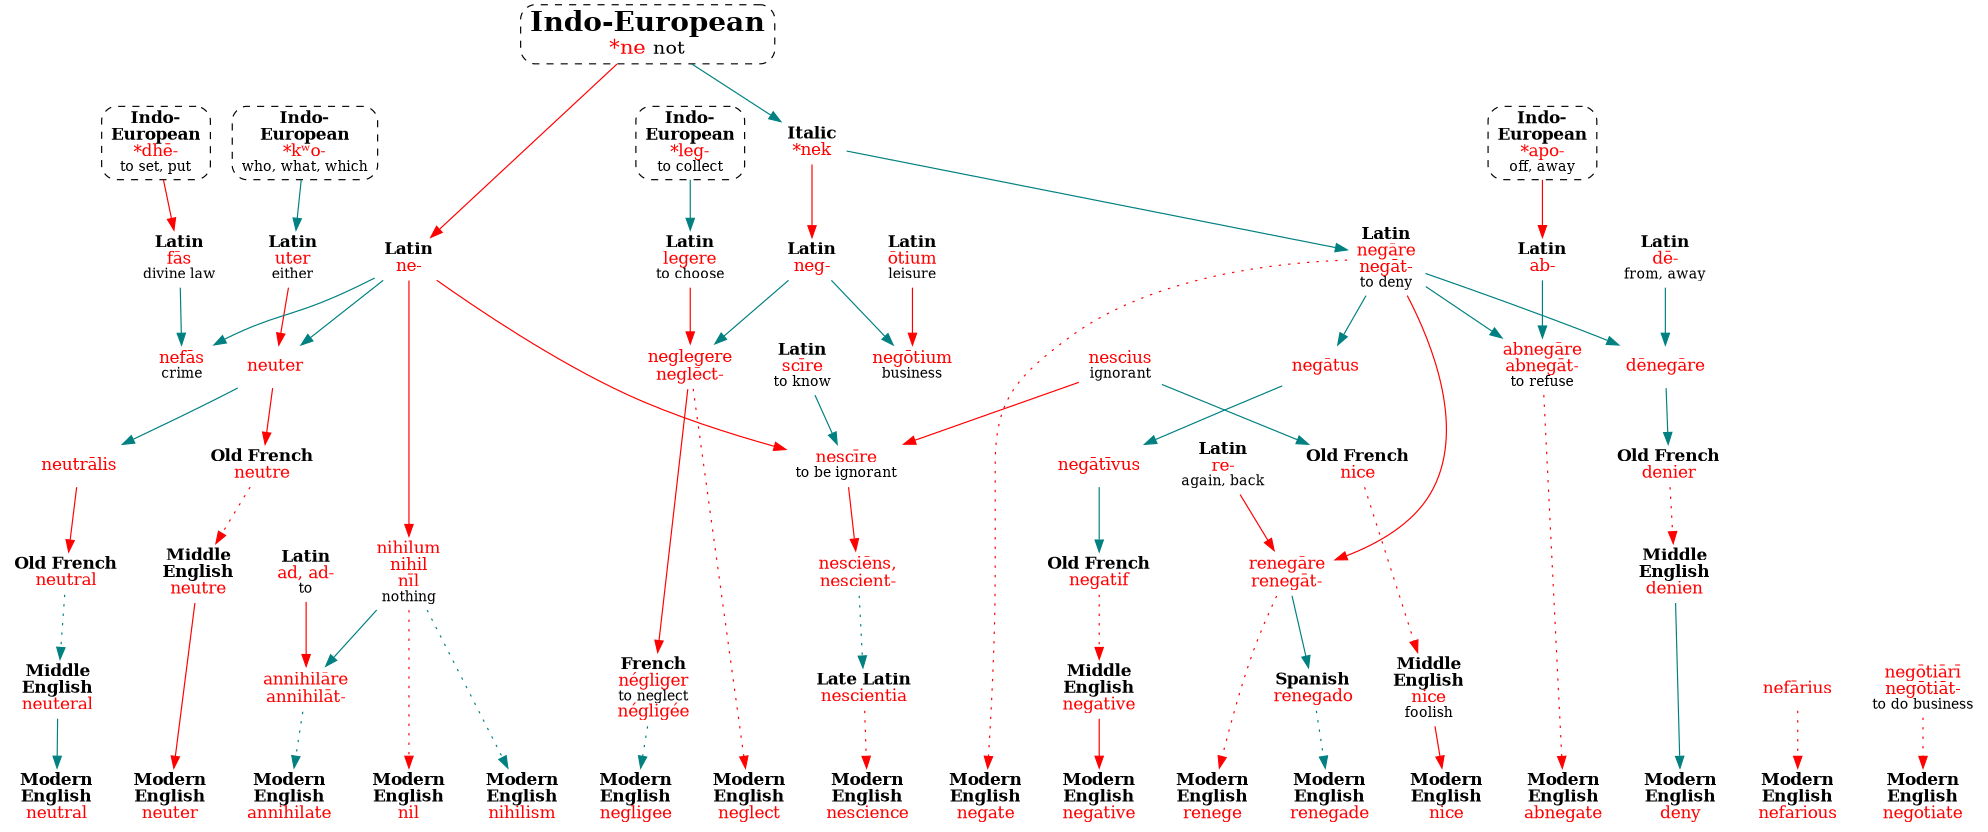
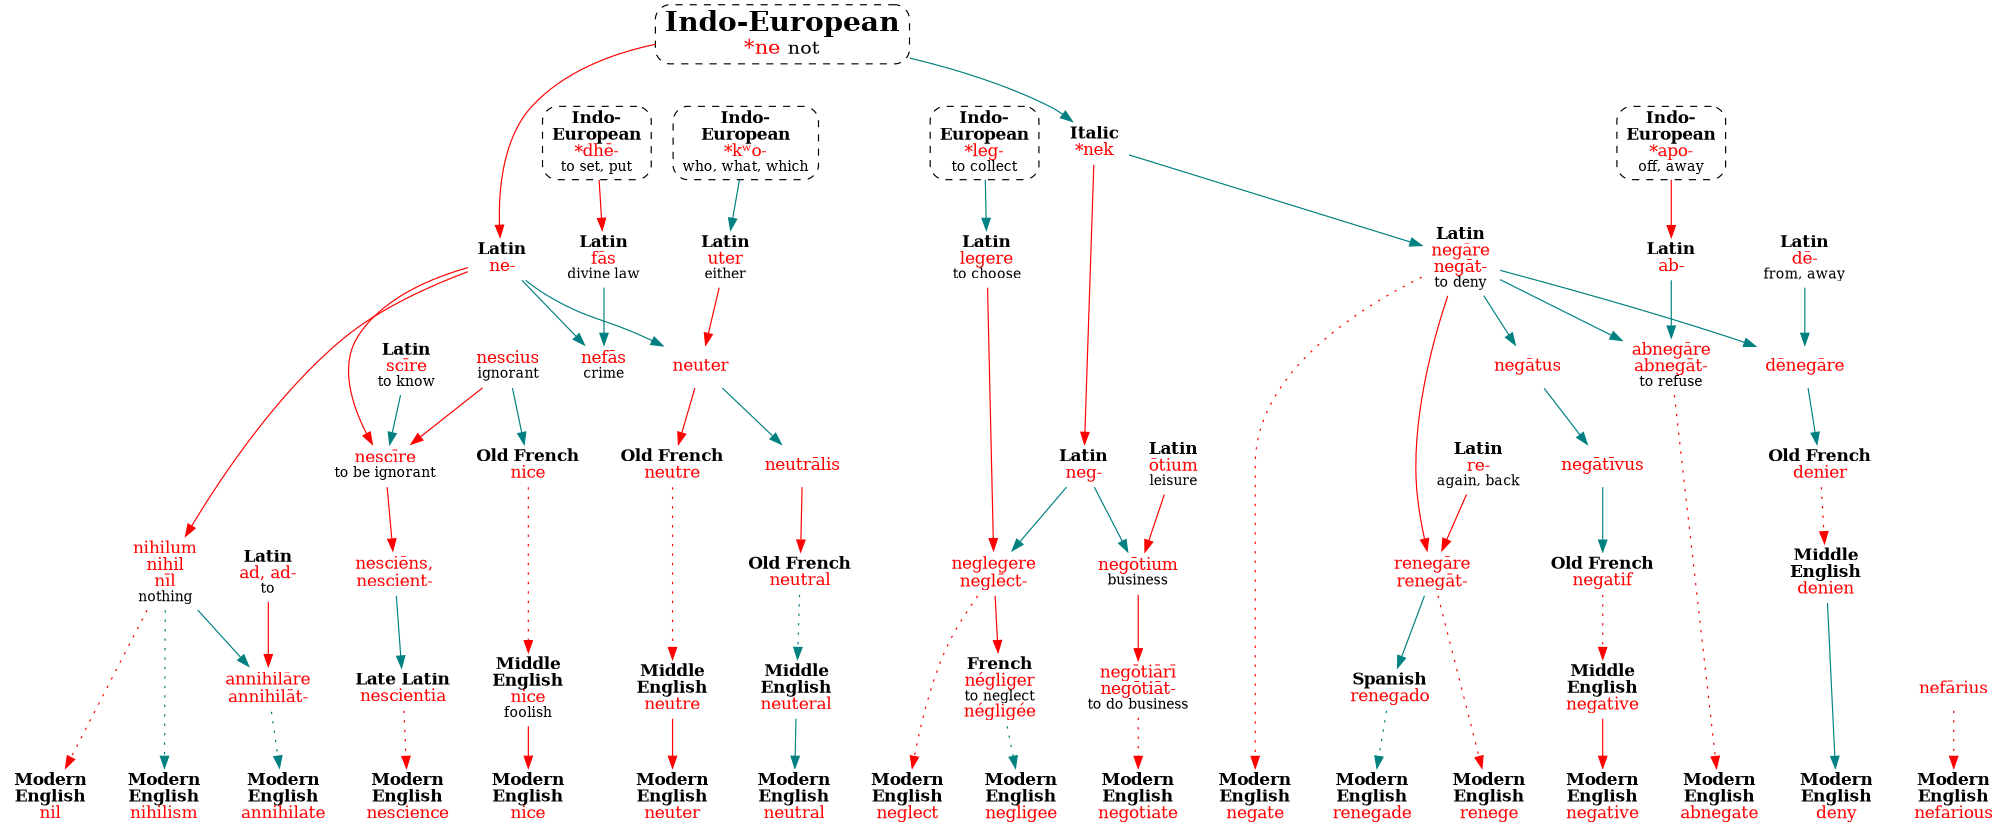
none -> (1138, 622)
(861, 626) -> (399, 626)
